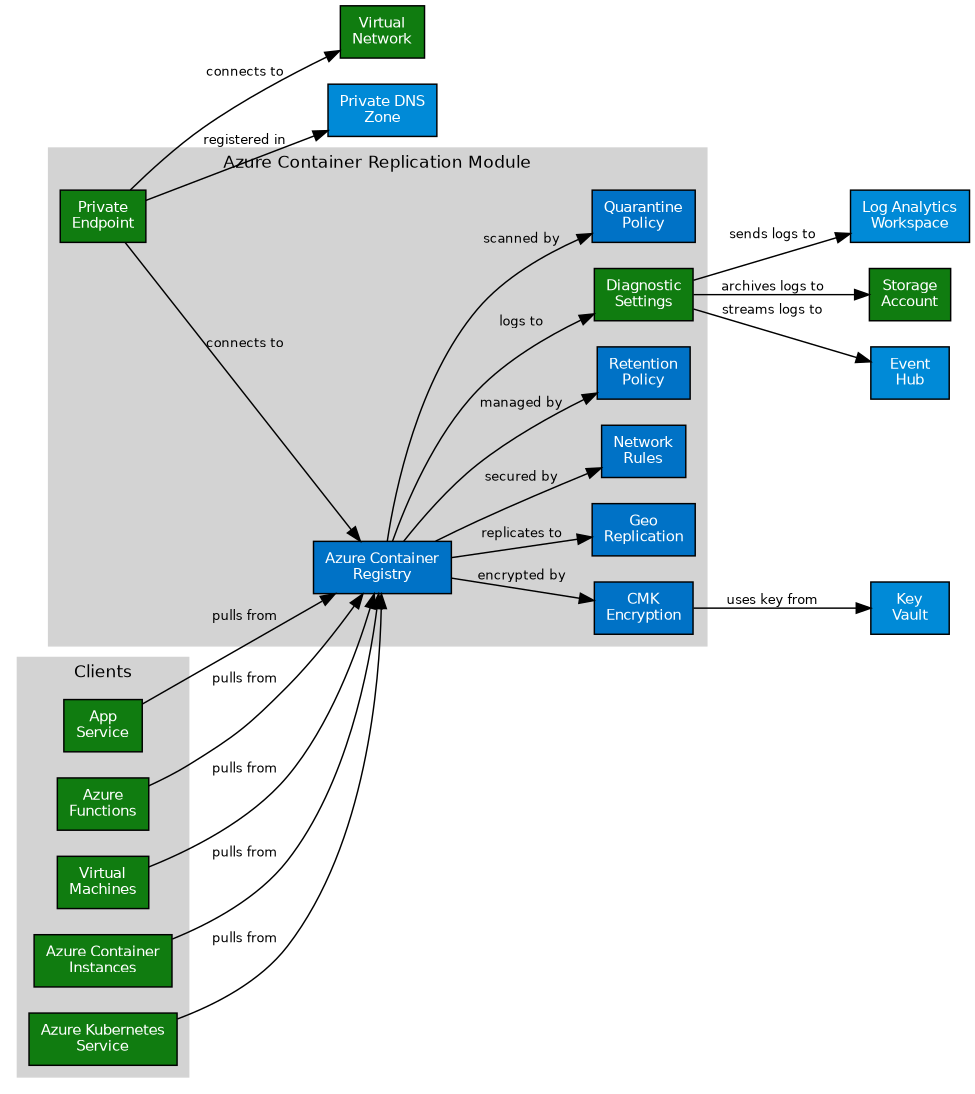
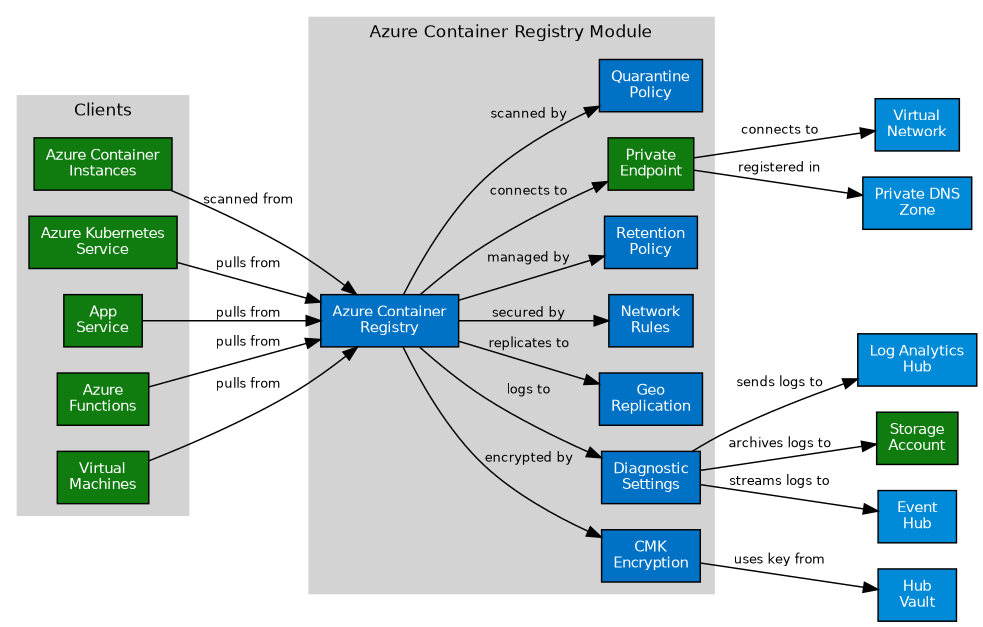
(382, 32) -> (917, 125)
(378, 163) -> (512, 33)
(910, 216) -> (917, 360)
(644, 295) -> (651, 478)
(238, 386) -> (503, 234)
(910, 608) -> (917, 595)
(245, 853) -> (249, 200)
